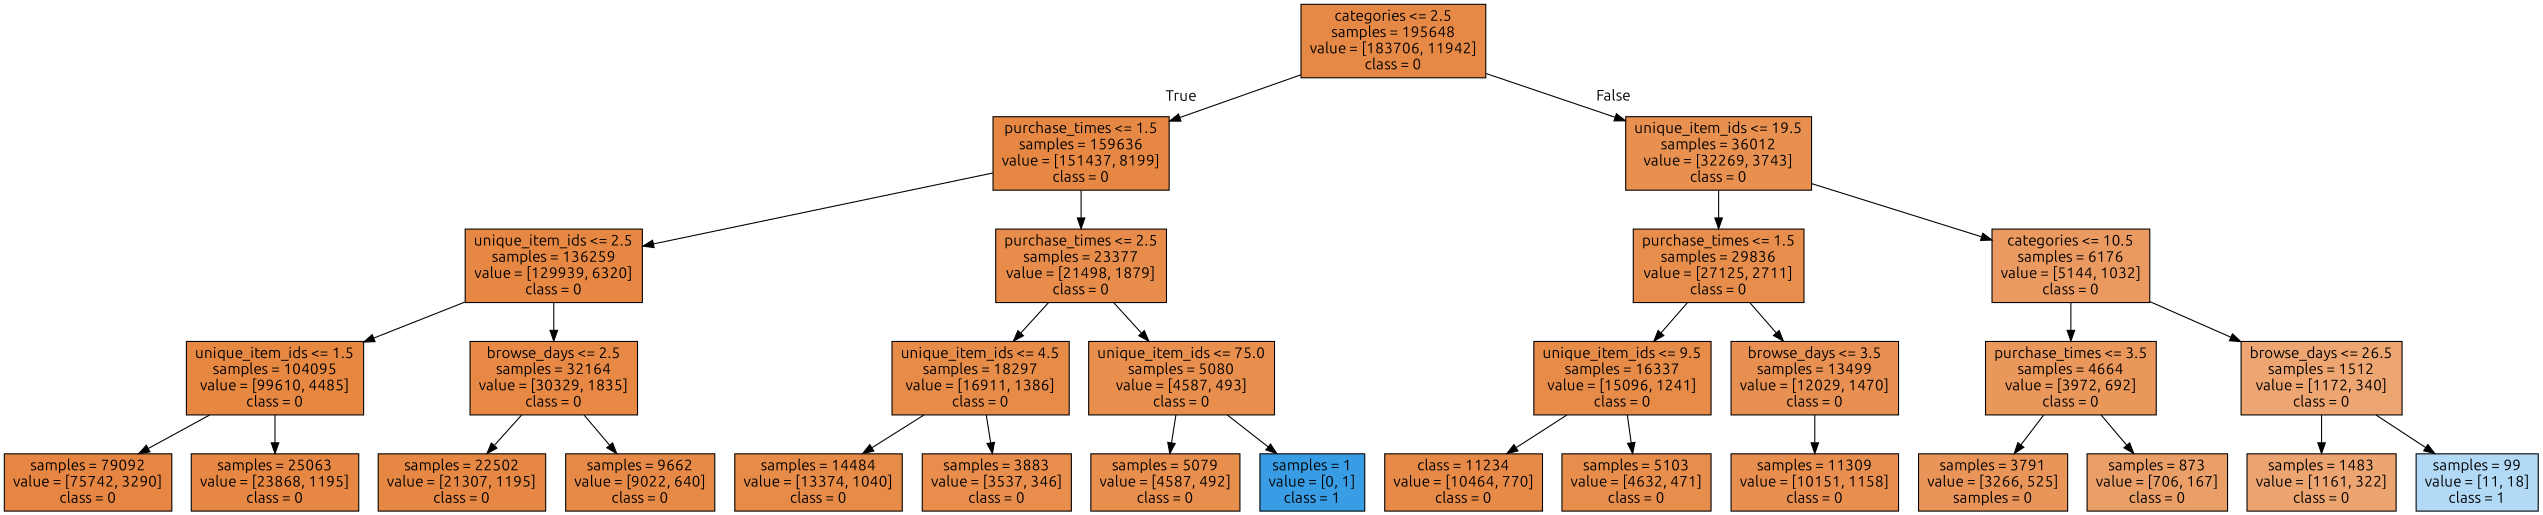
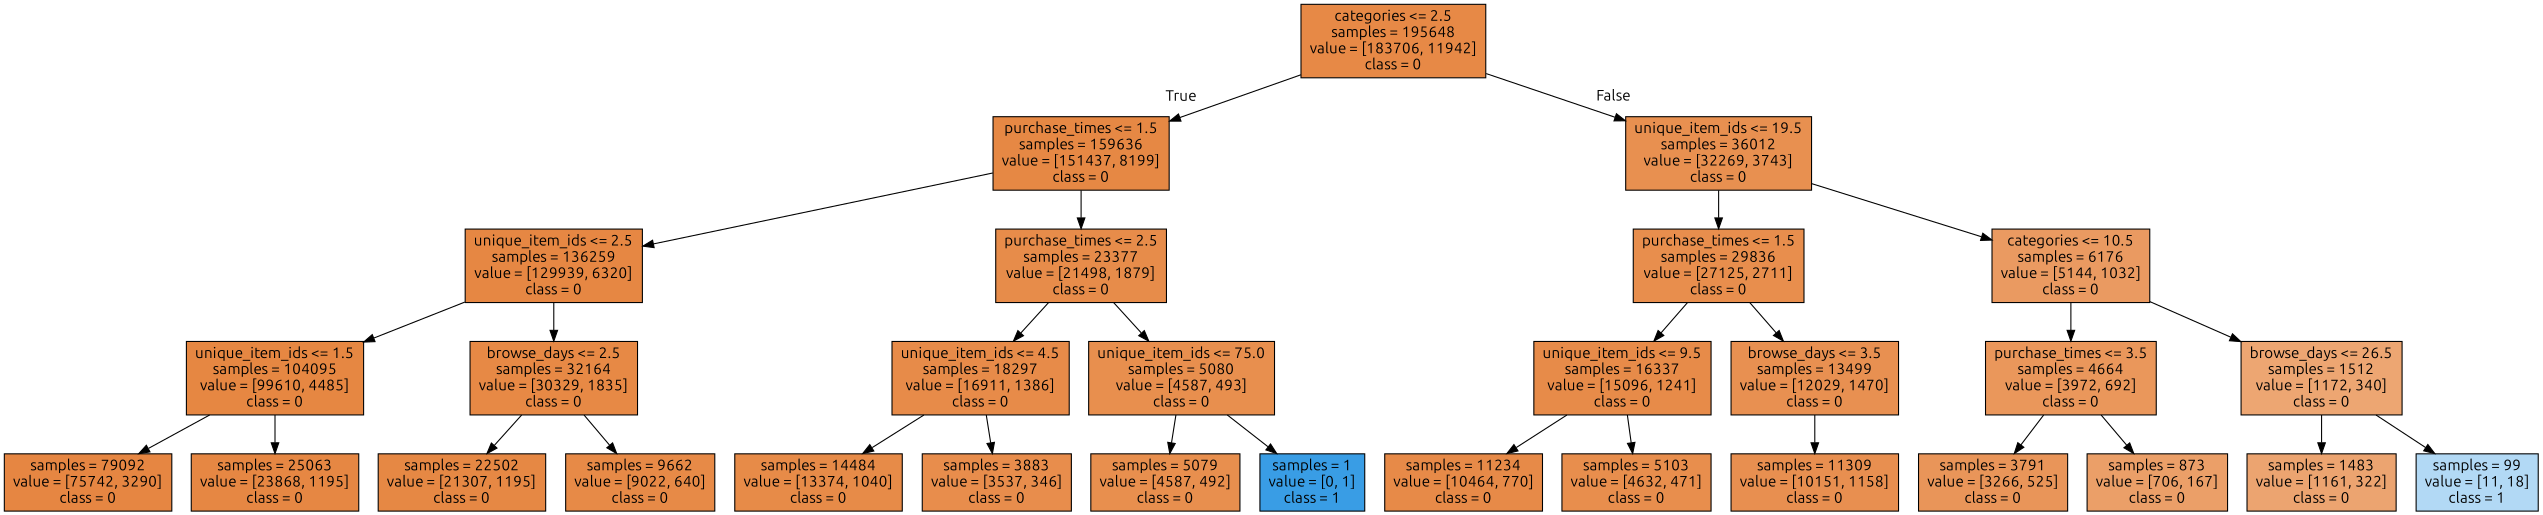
(1464, 482) -> (1464, 482)
(1993, 482) -> (1993, 482)
